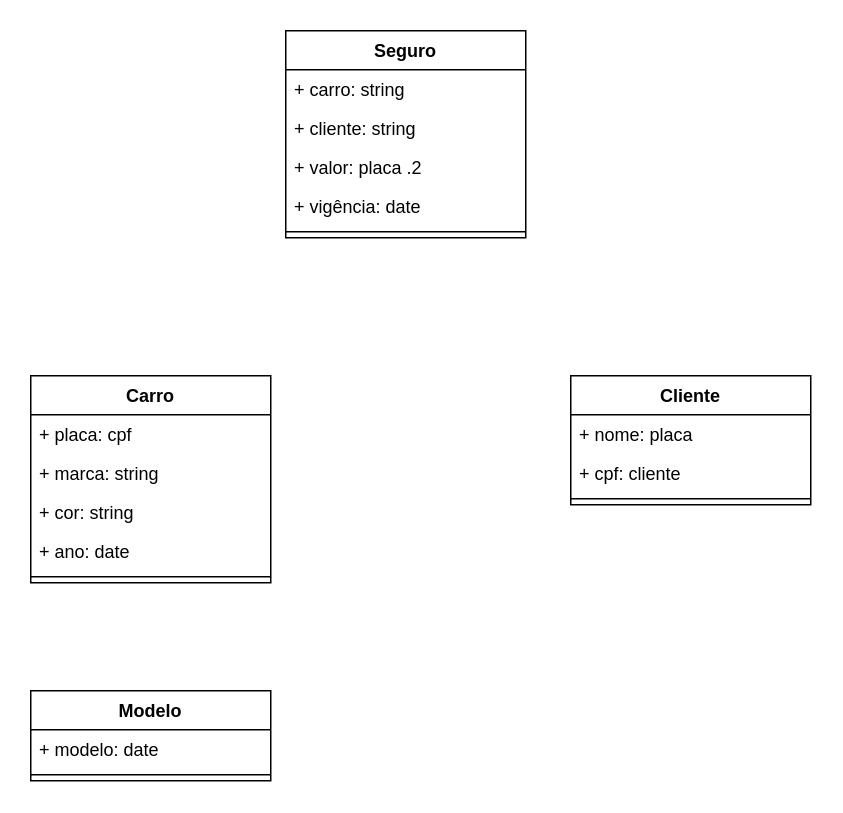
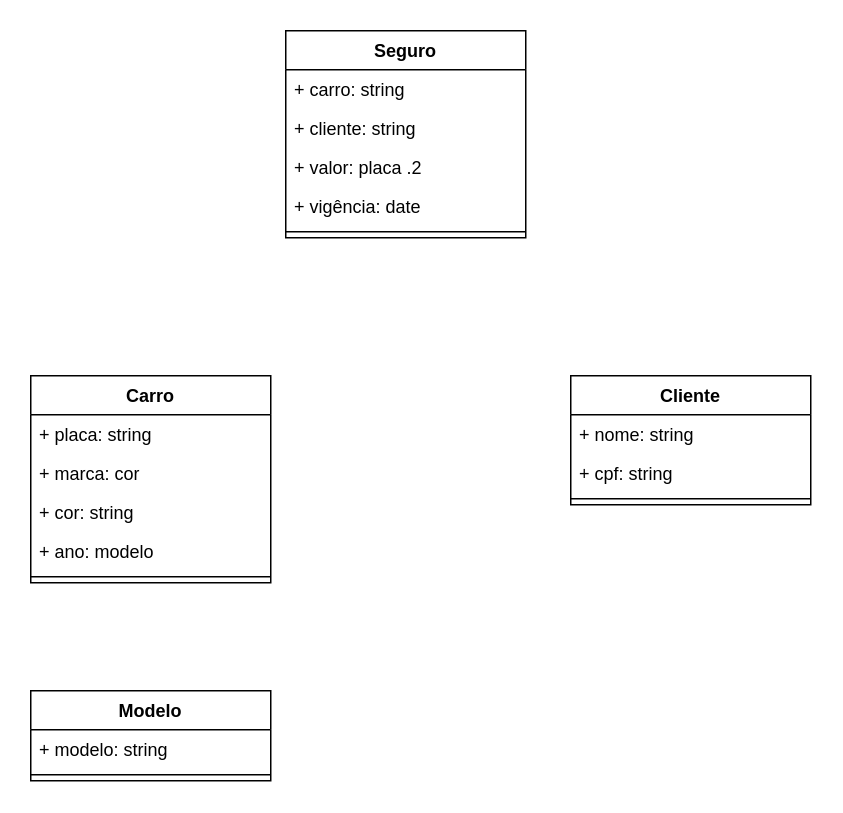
(91, 436) -> (104, 436)
(636, 436) -> (641, 436)
(106, 475) -> (93, 475)
(639, 475) -> (636, 475)
(88, 553) -> (96, 553)
(101, 751) -> (109, 751)
